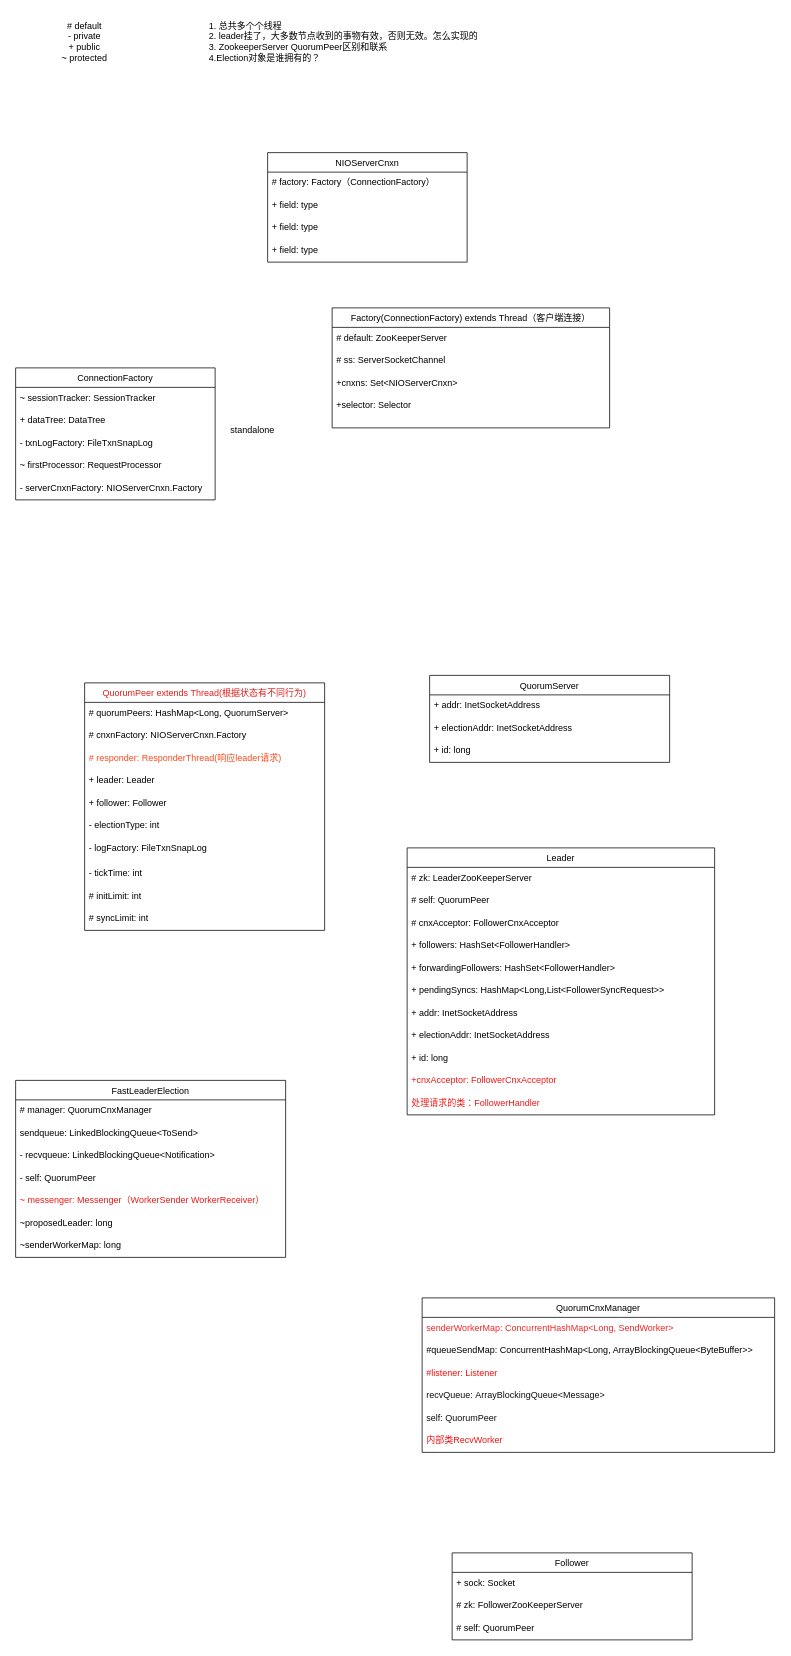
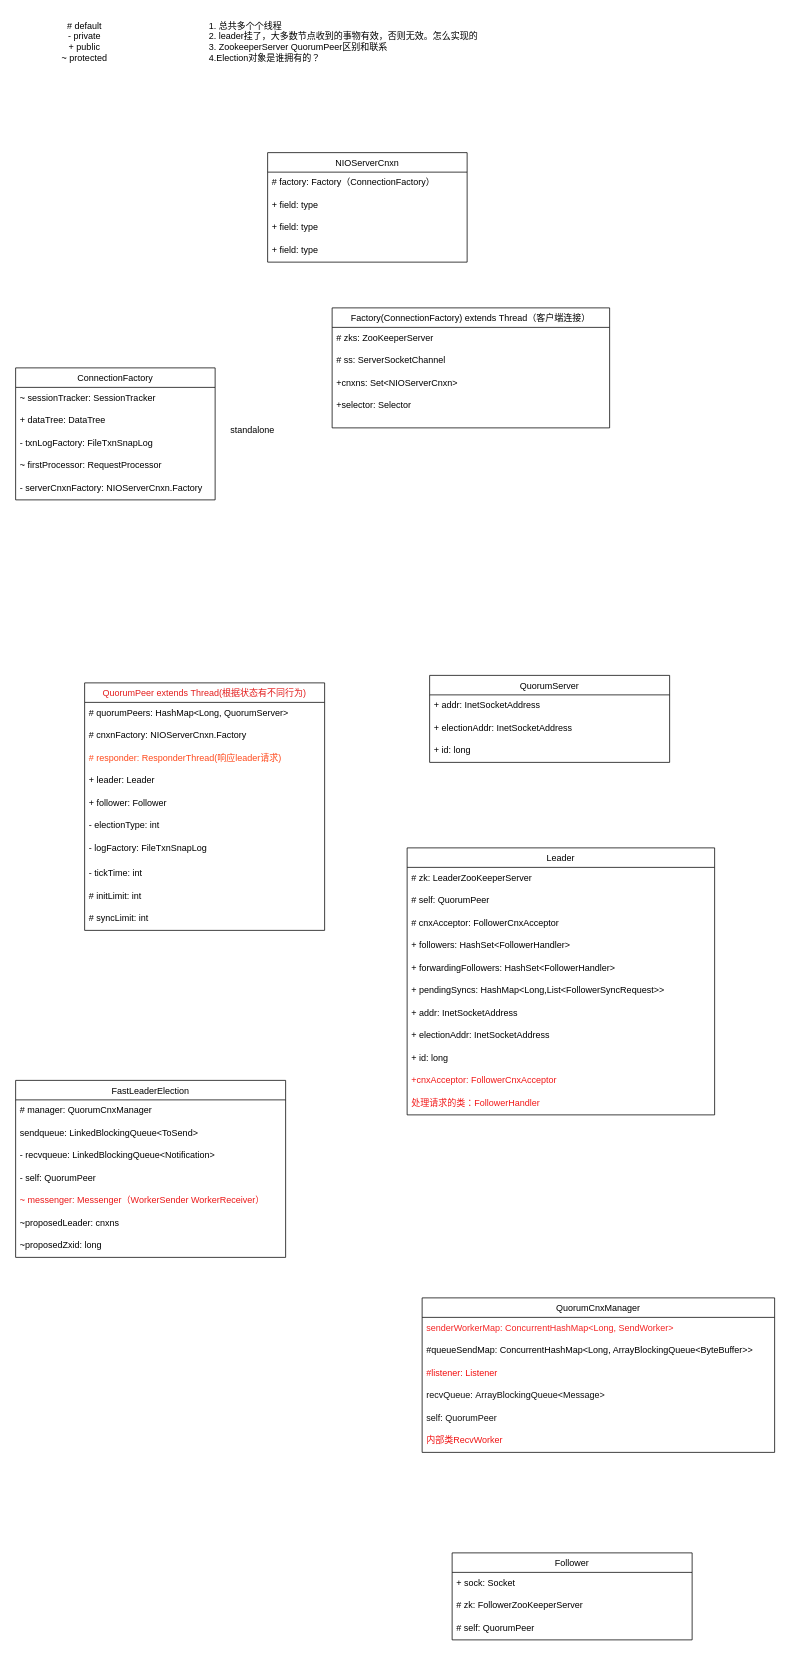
(397, 338) -> (388, 338)
(69, 1223) -> (73, 1223)
(71, 1245) -> (63, 1245)
